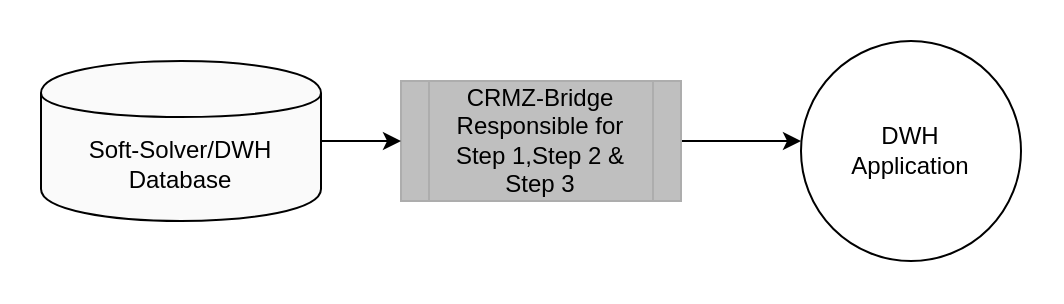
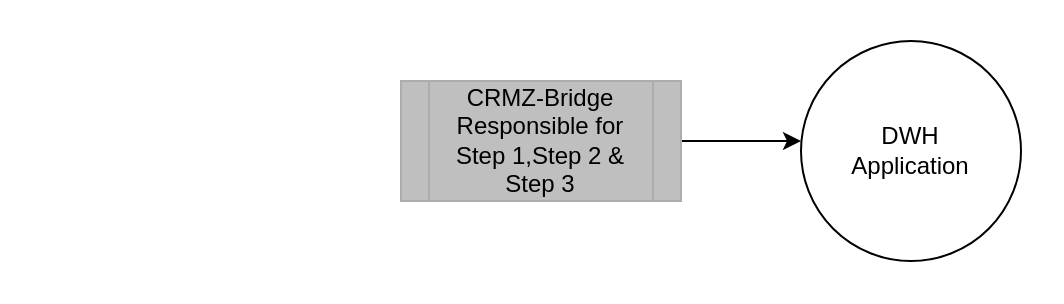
(181, 141) -> none
(354, 141) -> none
